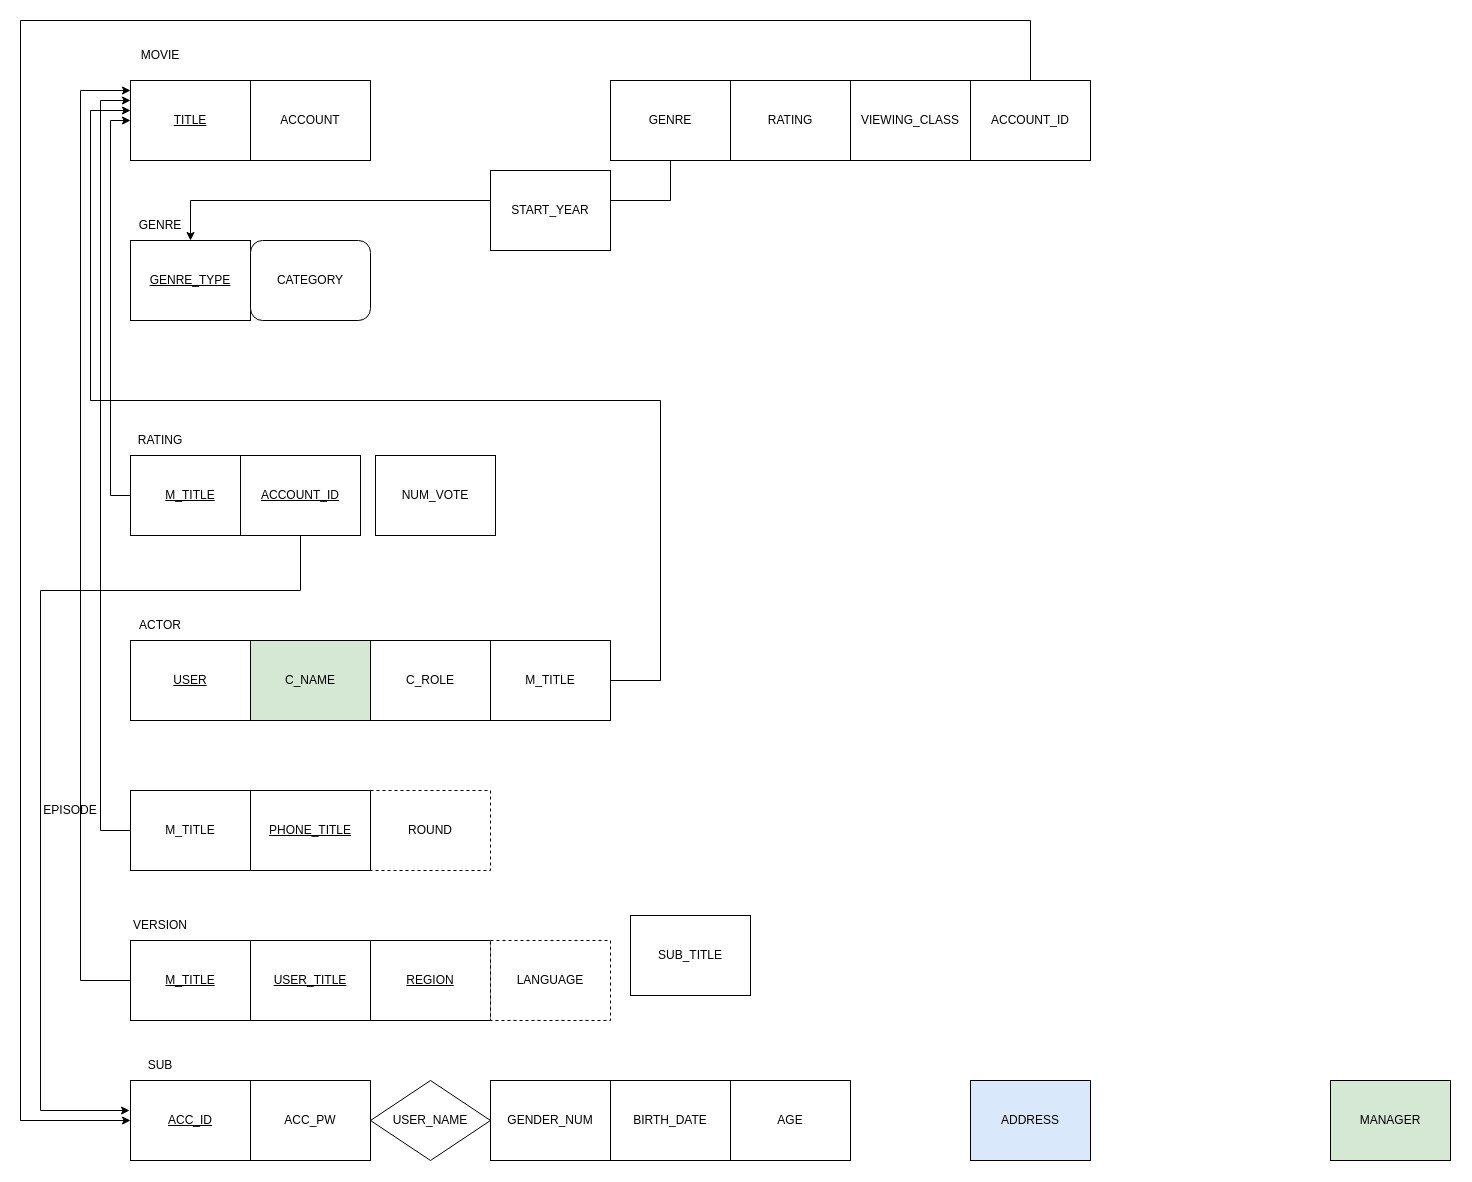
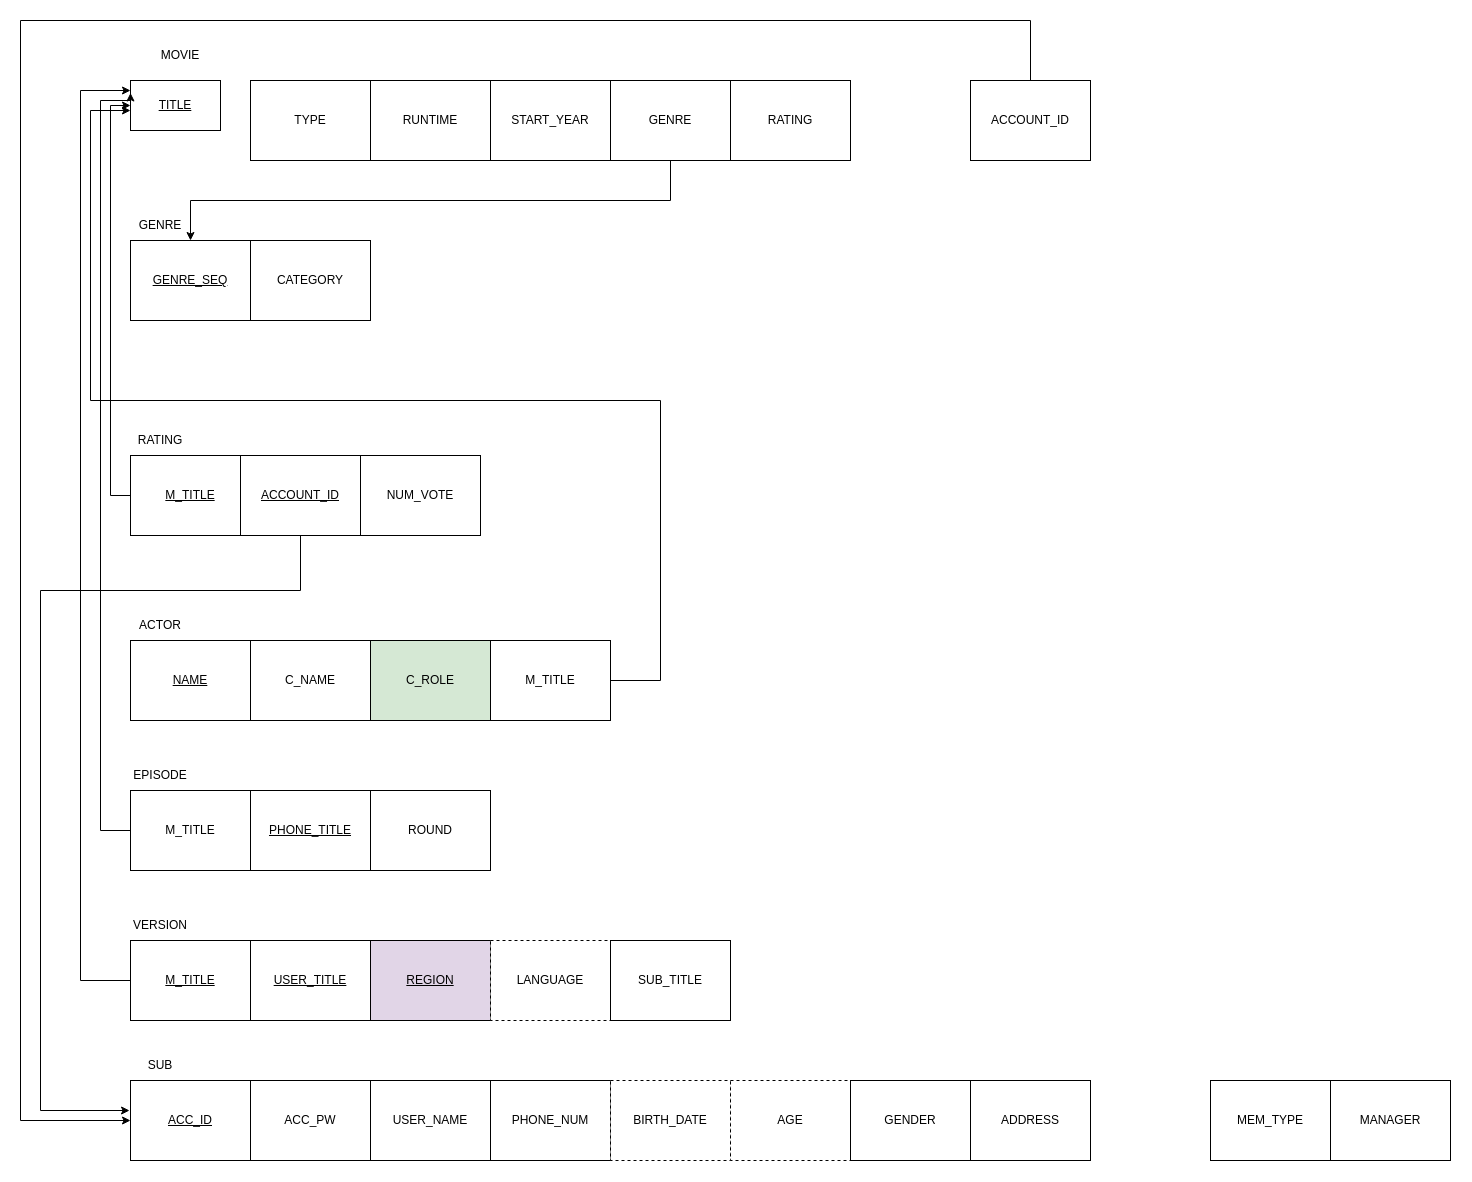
(161, 56) -> (181, 56)
(191, 121) -> (176, 106)
(311, 121) -> (311, 121)
none -> (431, 121)
(911, 121) -> none
(551, 211) -> (551, 121)
(191, 281) -> (191, 281)
(311, 281) -> (311, 281)
(436, 496) -> (421, 496)
(191, 681) -> (191, 681)
(311, 681) -> (311, 681)
(431, 681) -> (431, 681)
(71, 811) -> (161, 776)
(431, 831) -> (431, 831)
(691, 956) -> (671, 981)
(431, 981) -> (431, 981)
(431, 1121) -> (431, 1121)
(551, 1121) -> (551, 1121)
(671, 1121) -> (671, 1121)
(791, 1121) -> (791, 1121)
none -> (911, 1121)
(1031, 1121) -> (1031, 1121)
none -> (1271, 1121)
(1391, 1121) -> (1391, 1121)
